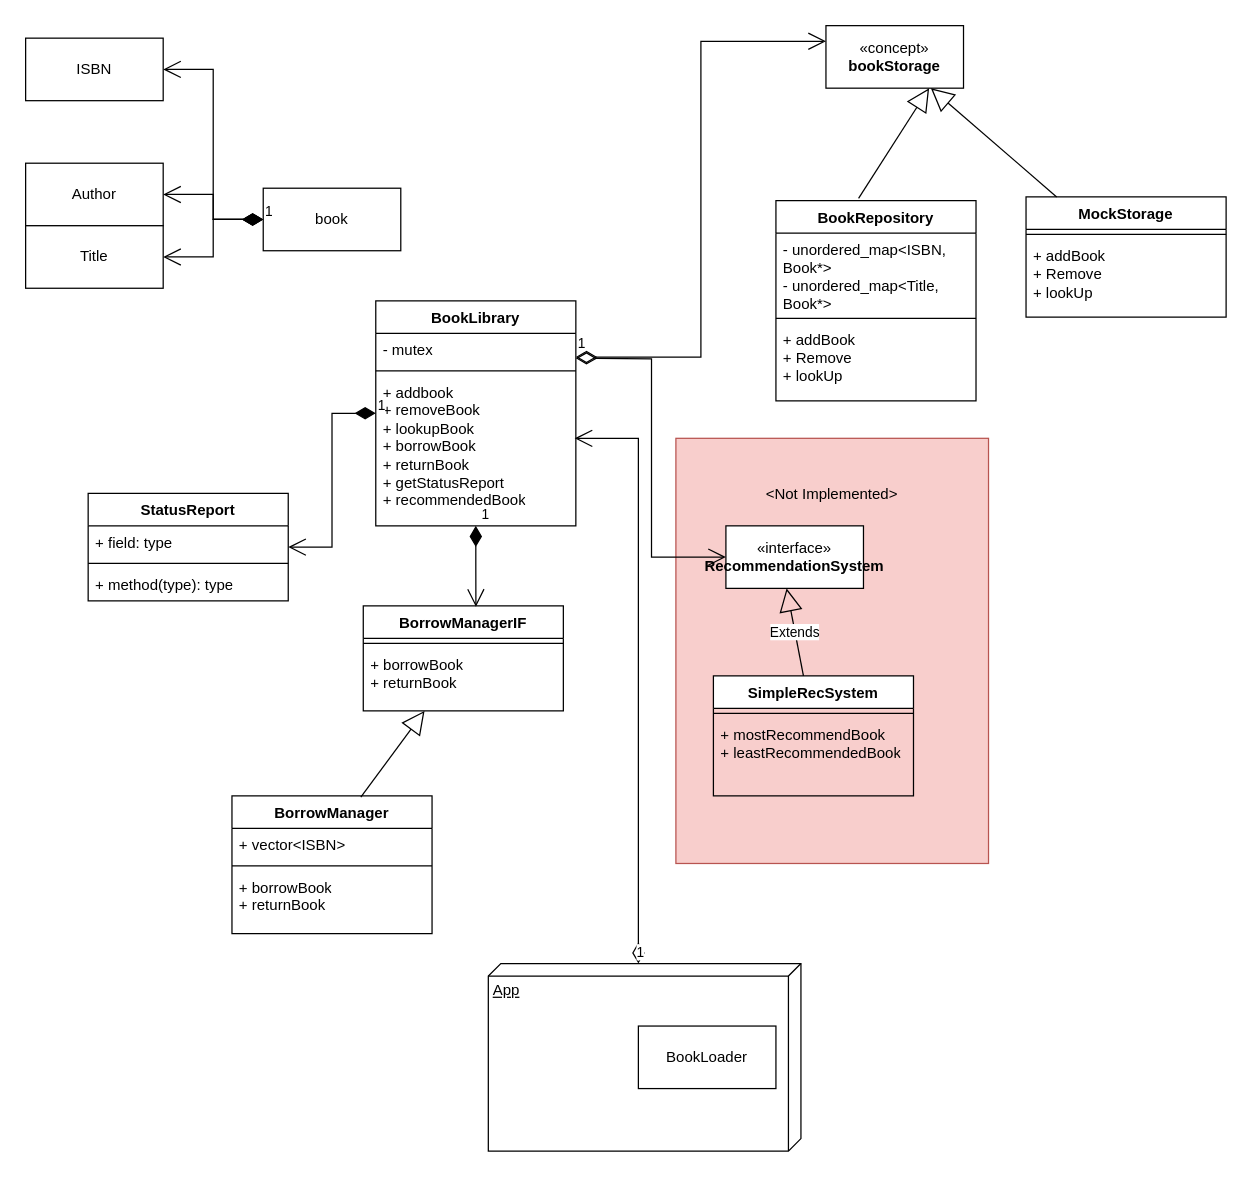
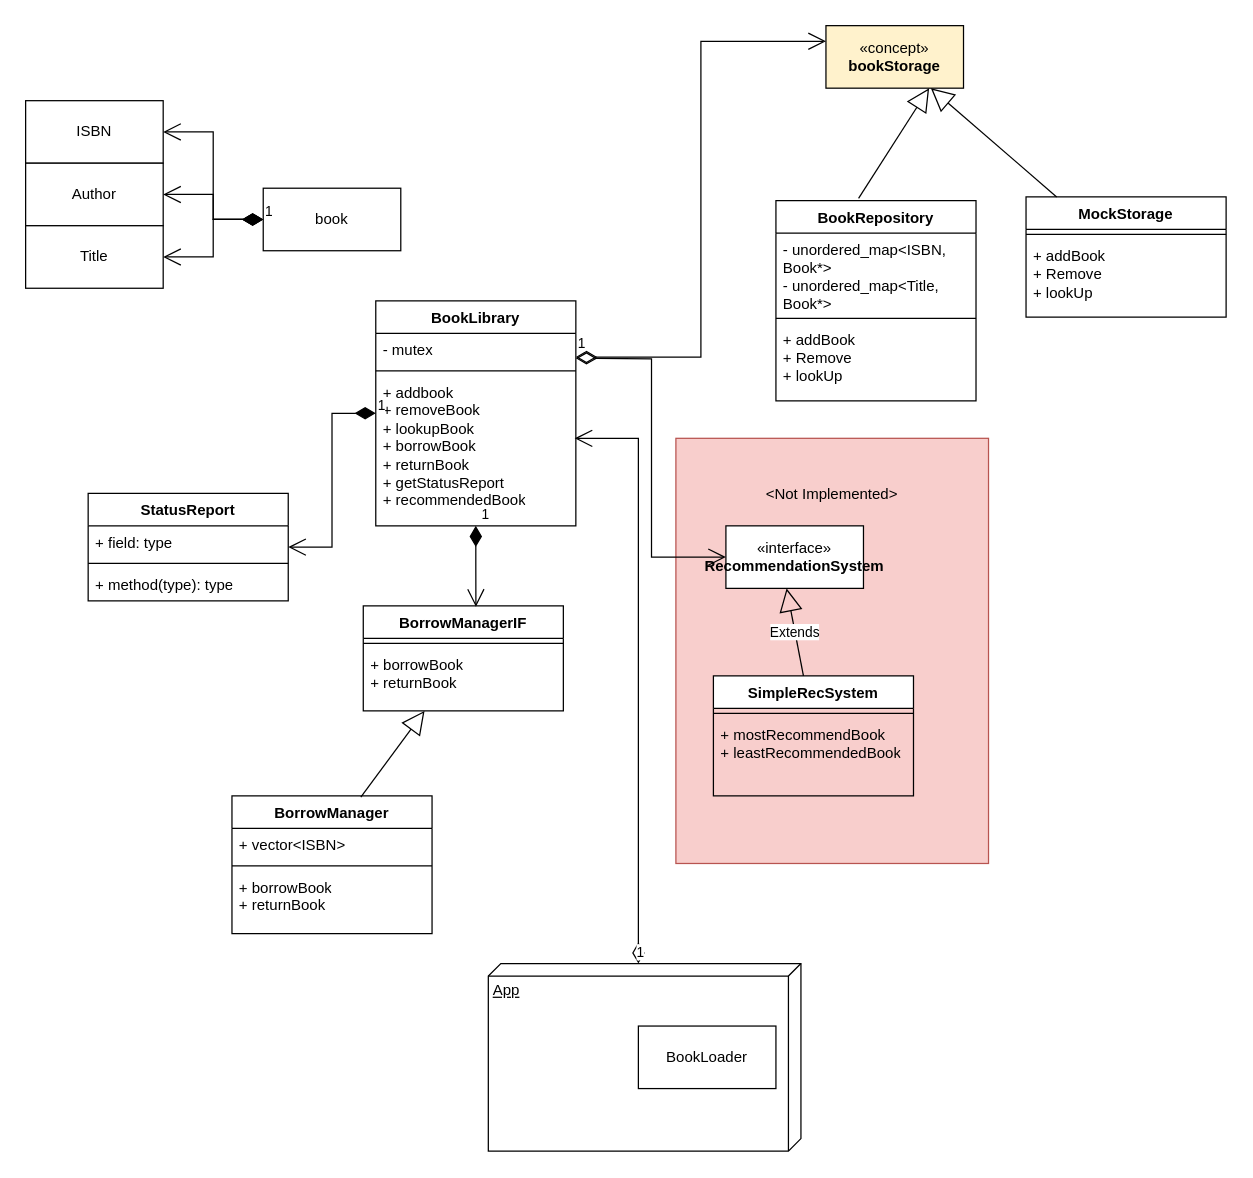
(894, 57) -> (894, 57)
(94, 69) -> (94, 132)
